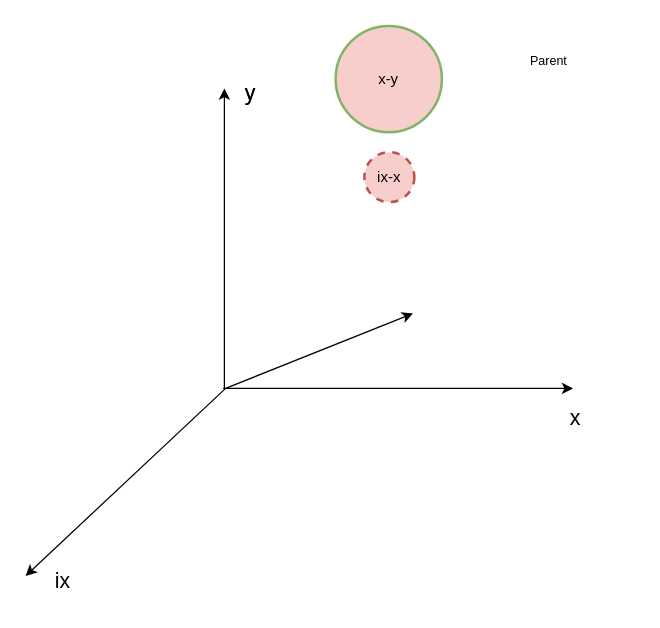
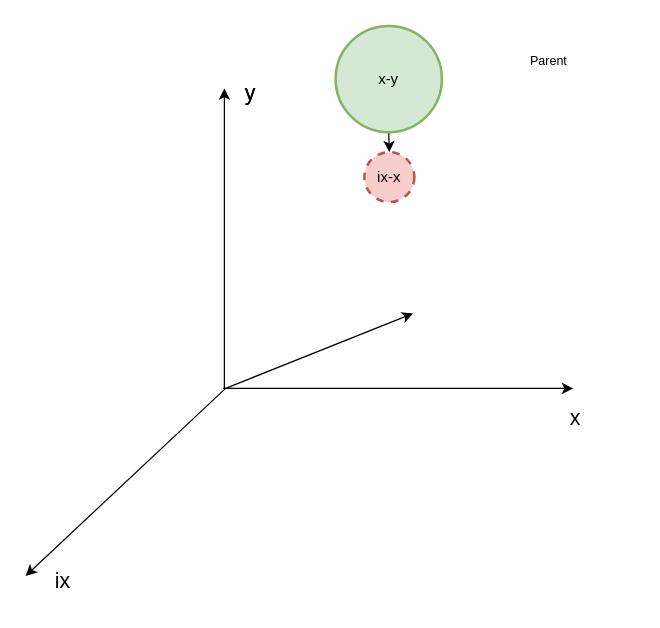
(389, 79) -> (389, 79)
none -> (389, 138)
